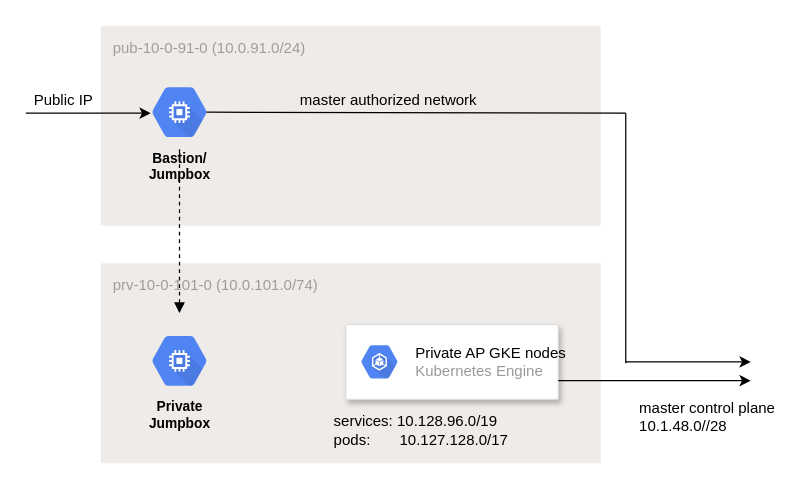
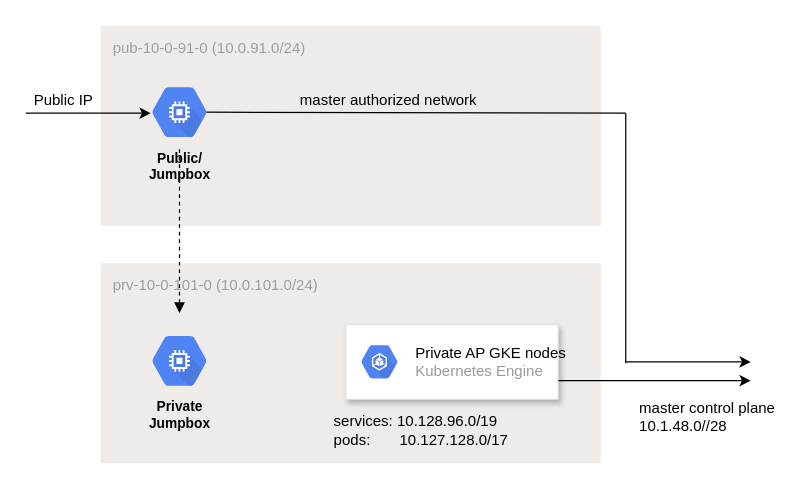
(180, 167) -> (180, 167)
(231, 286) -> (231, 286)
